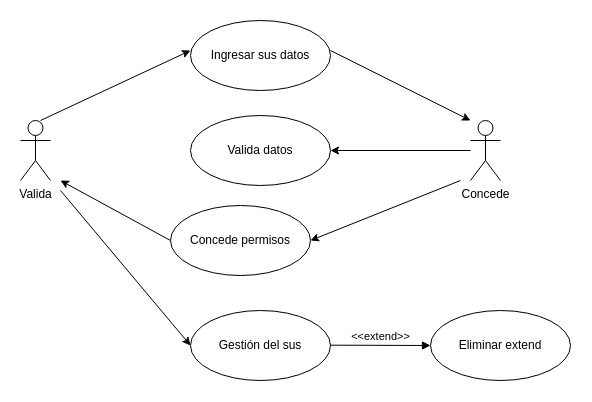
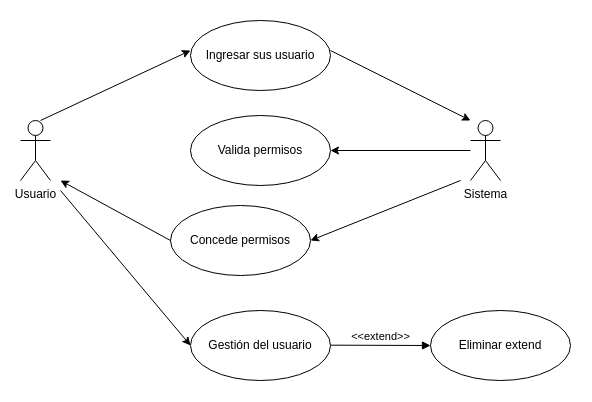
(261, 56) -> (261, 56)
(261, 151) -> (261, 151)
(36, 195) -> (36, 195)
(486, 195) -> (486, 195)
(261, 346) -> (261, 346)
